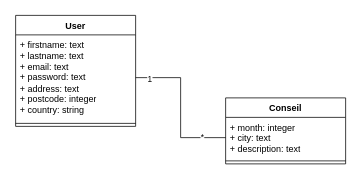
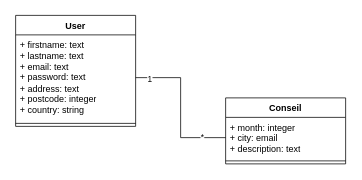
(272, 139) -> (272, 139)
